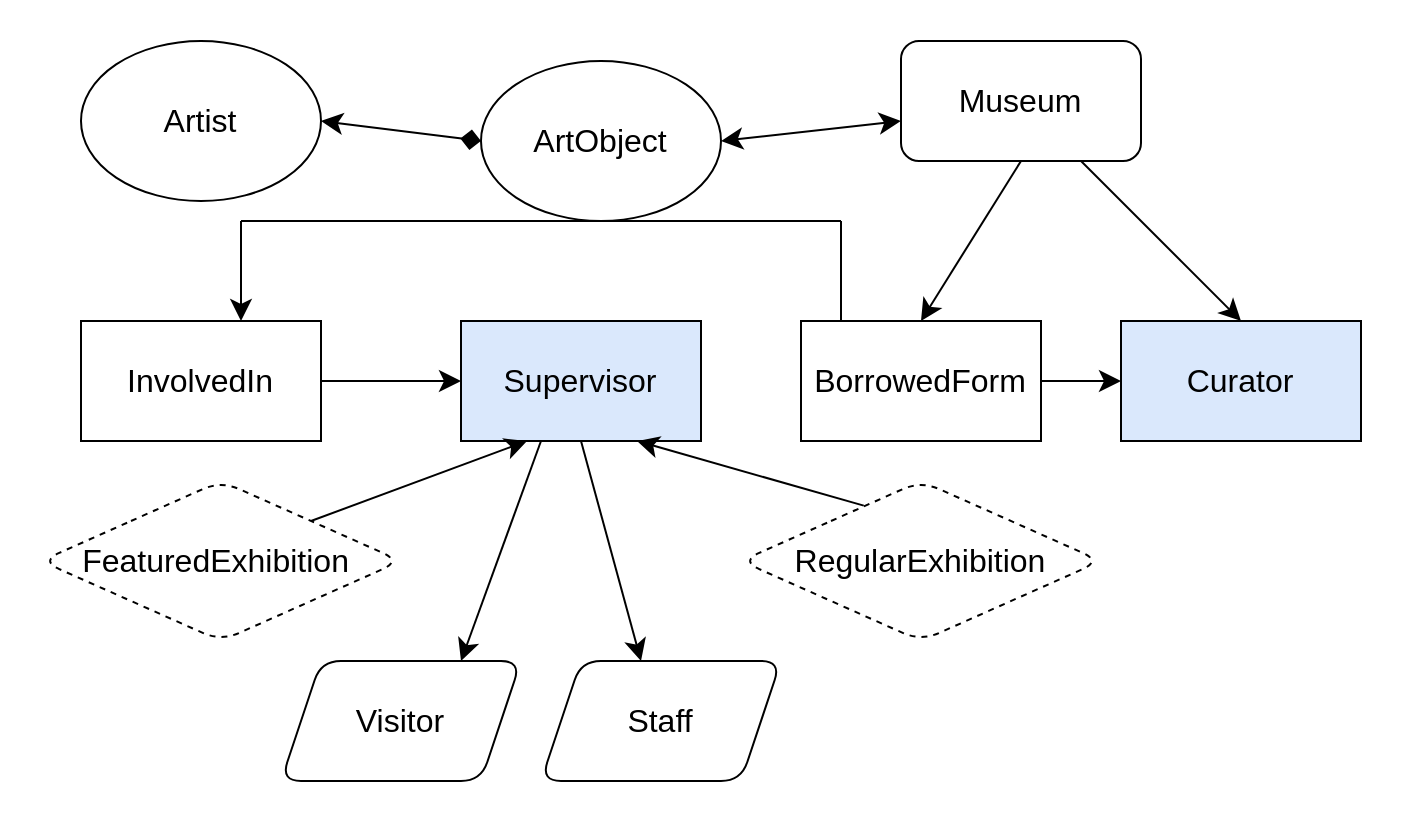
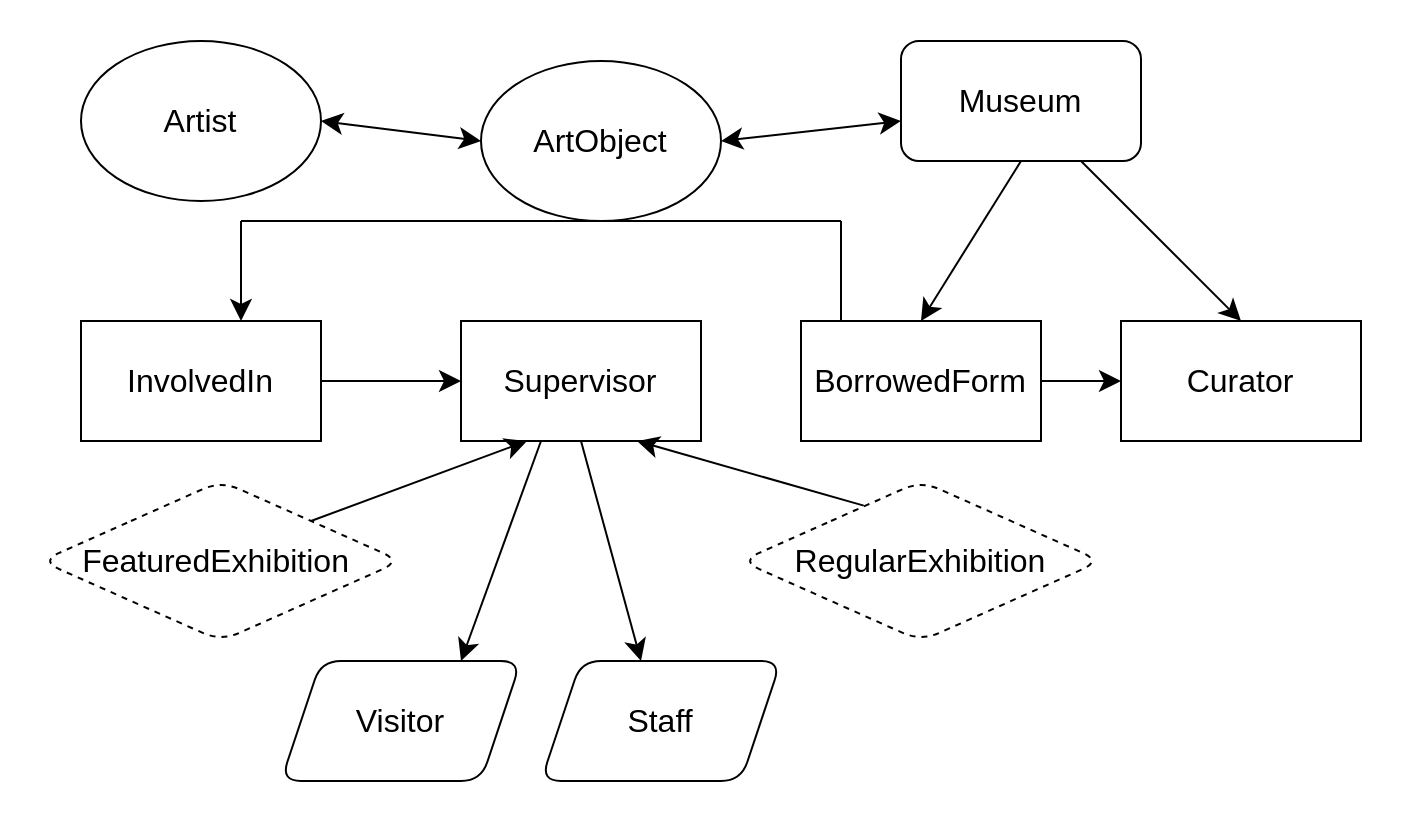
(461, 138) -> (462, 139)
(581, 381) -> (581, 381)
(1241, 381) -> (1241, 381)
